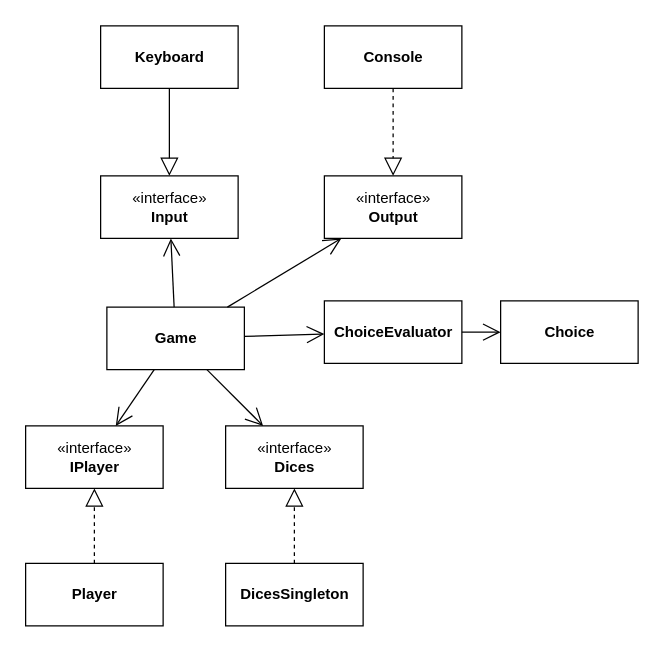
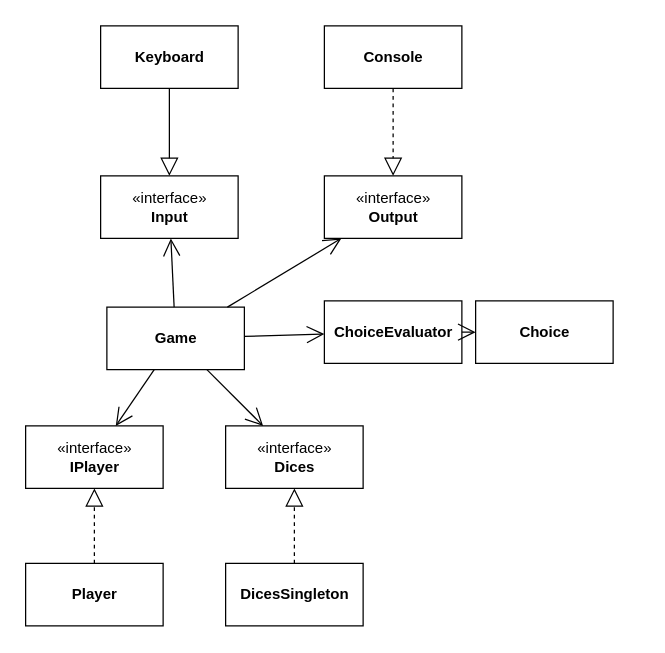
(569, 332) -> (544, 332)
